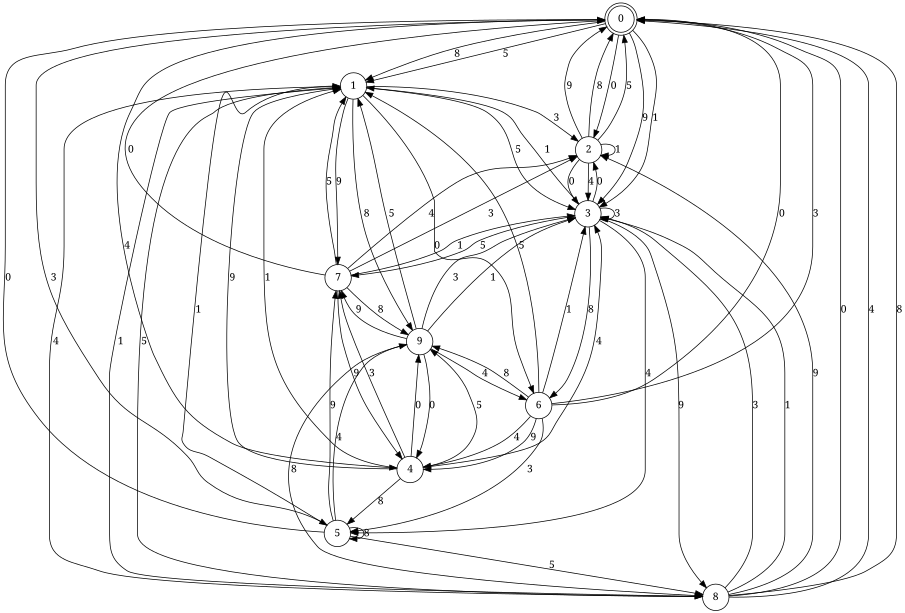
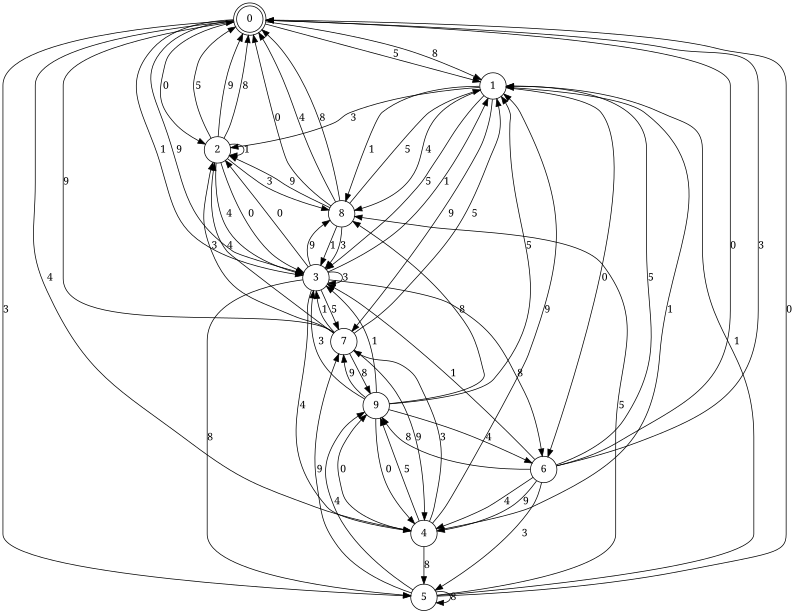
(131, 150) -> (66, 182)
none -> (271, 190)
(362, 216) -> none
(648, 374) -> (210, 438)
(575, 392) -> (297, 442)
